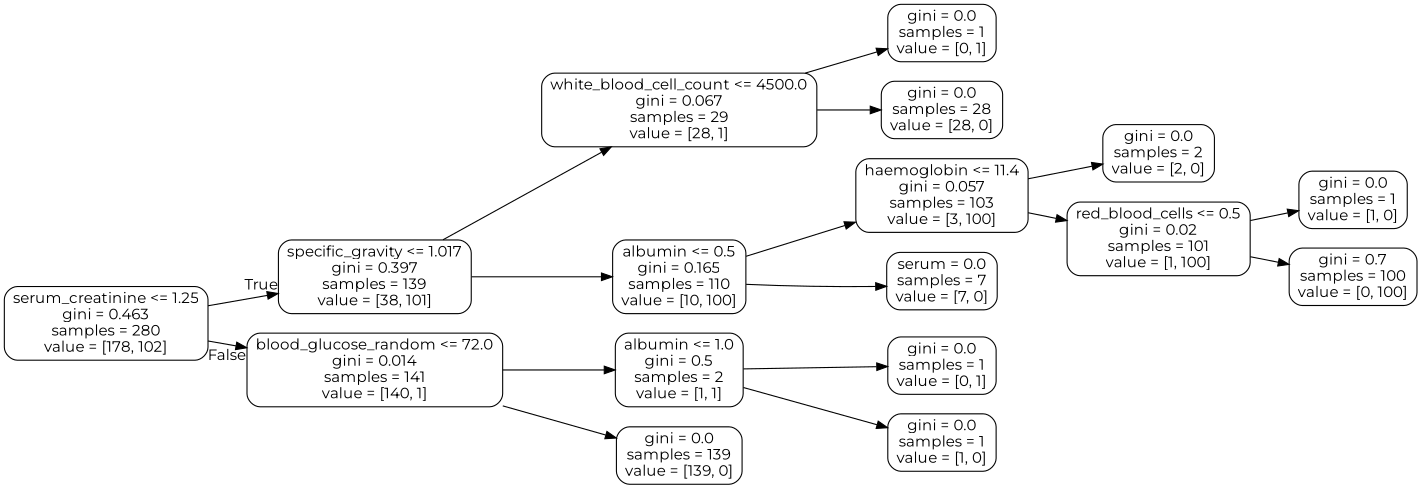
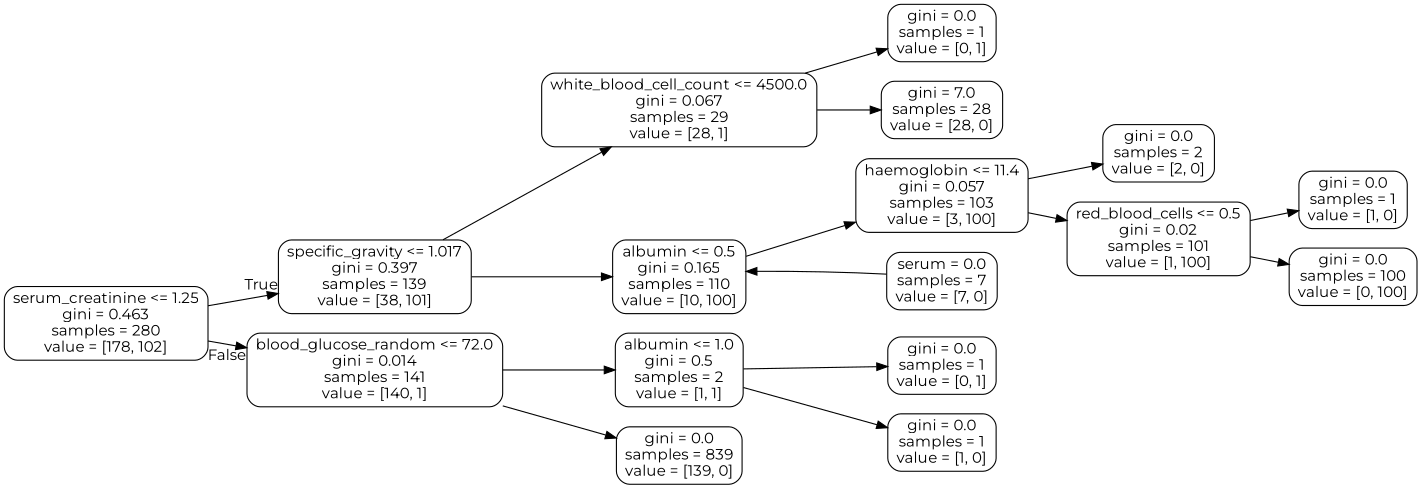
(942, 110) -> (942, 110)
(1353, 277) -> (1353, 277)
(811, 286) -> (822, 272)
(679, 456) -> (679, 456)
